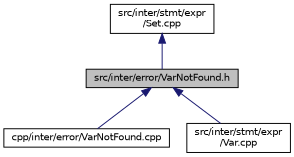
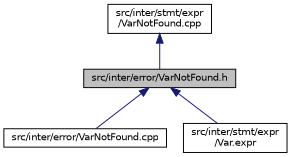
(162, 19) -> (160, 19)
(87, 138) -> (85, 138)
(239, 138) -> (235, 138)
